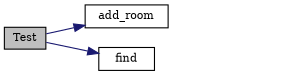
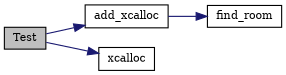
(127, 16) -> (127, 16)
none -> (245, 16)
(127, 59) -> (127, 59)
